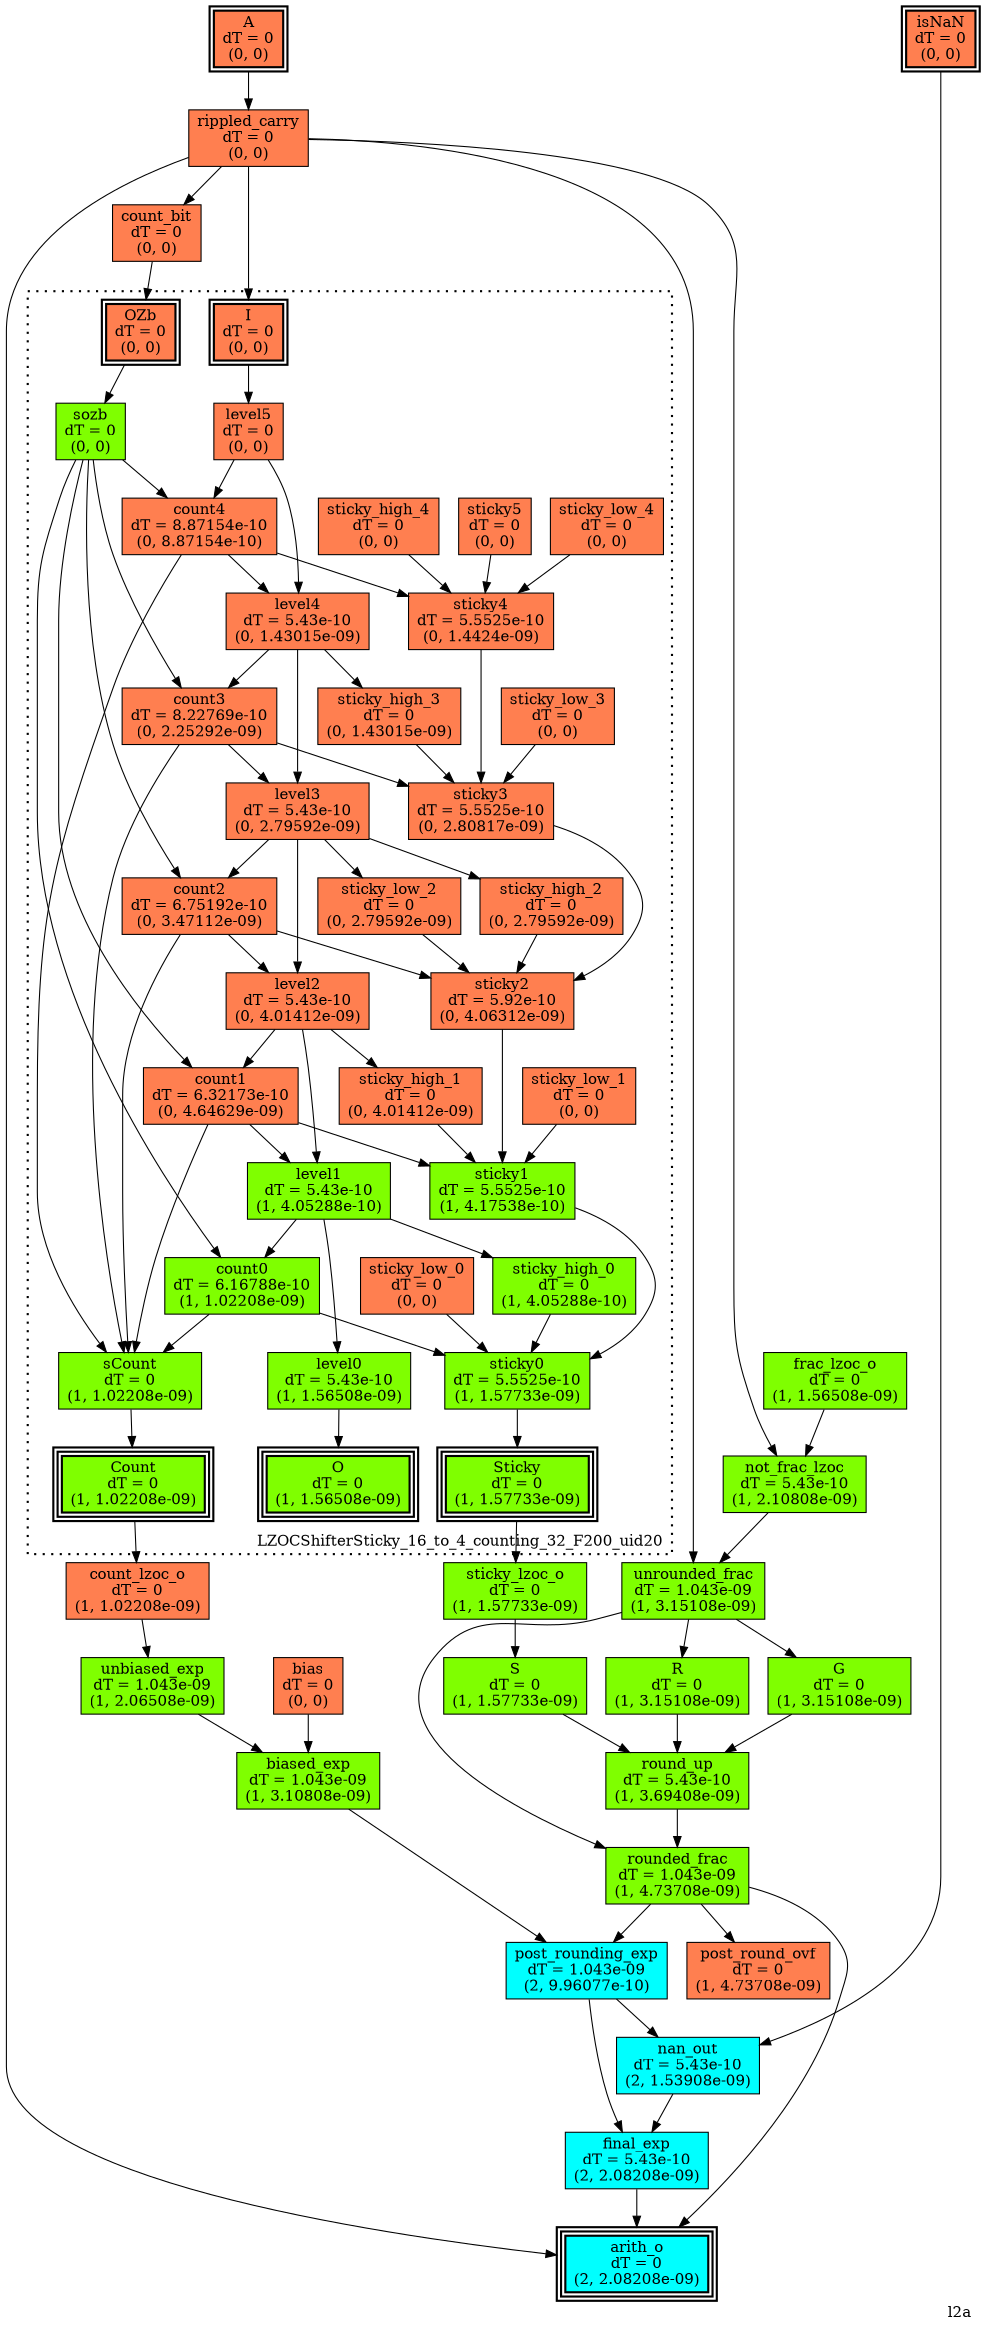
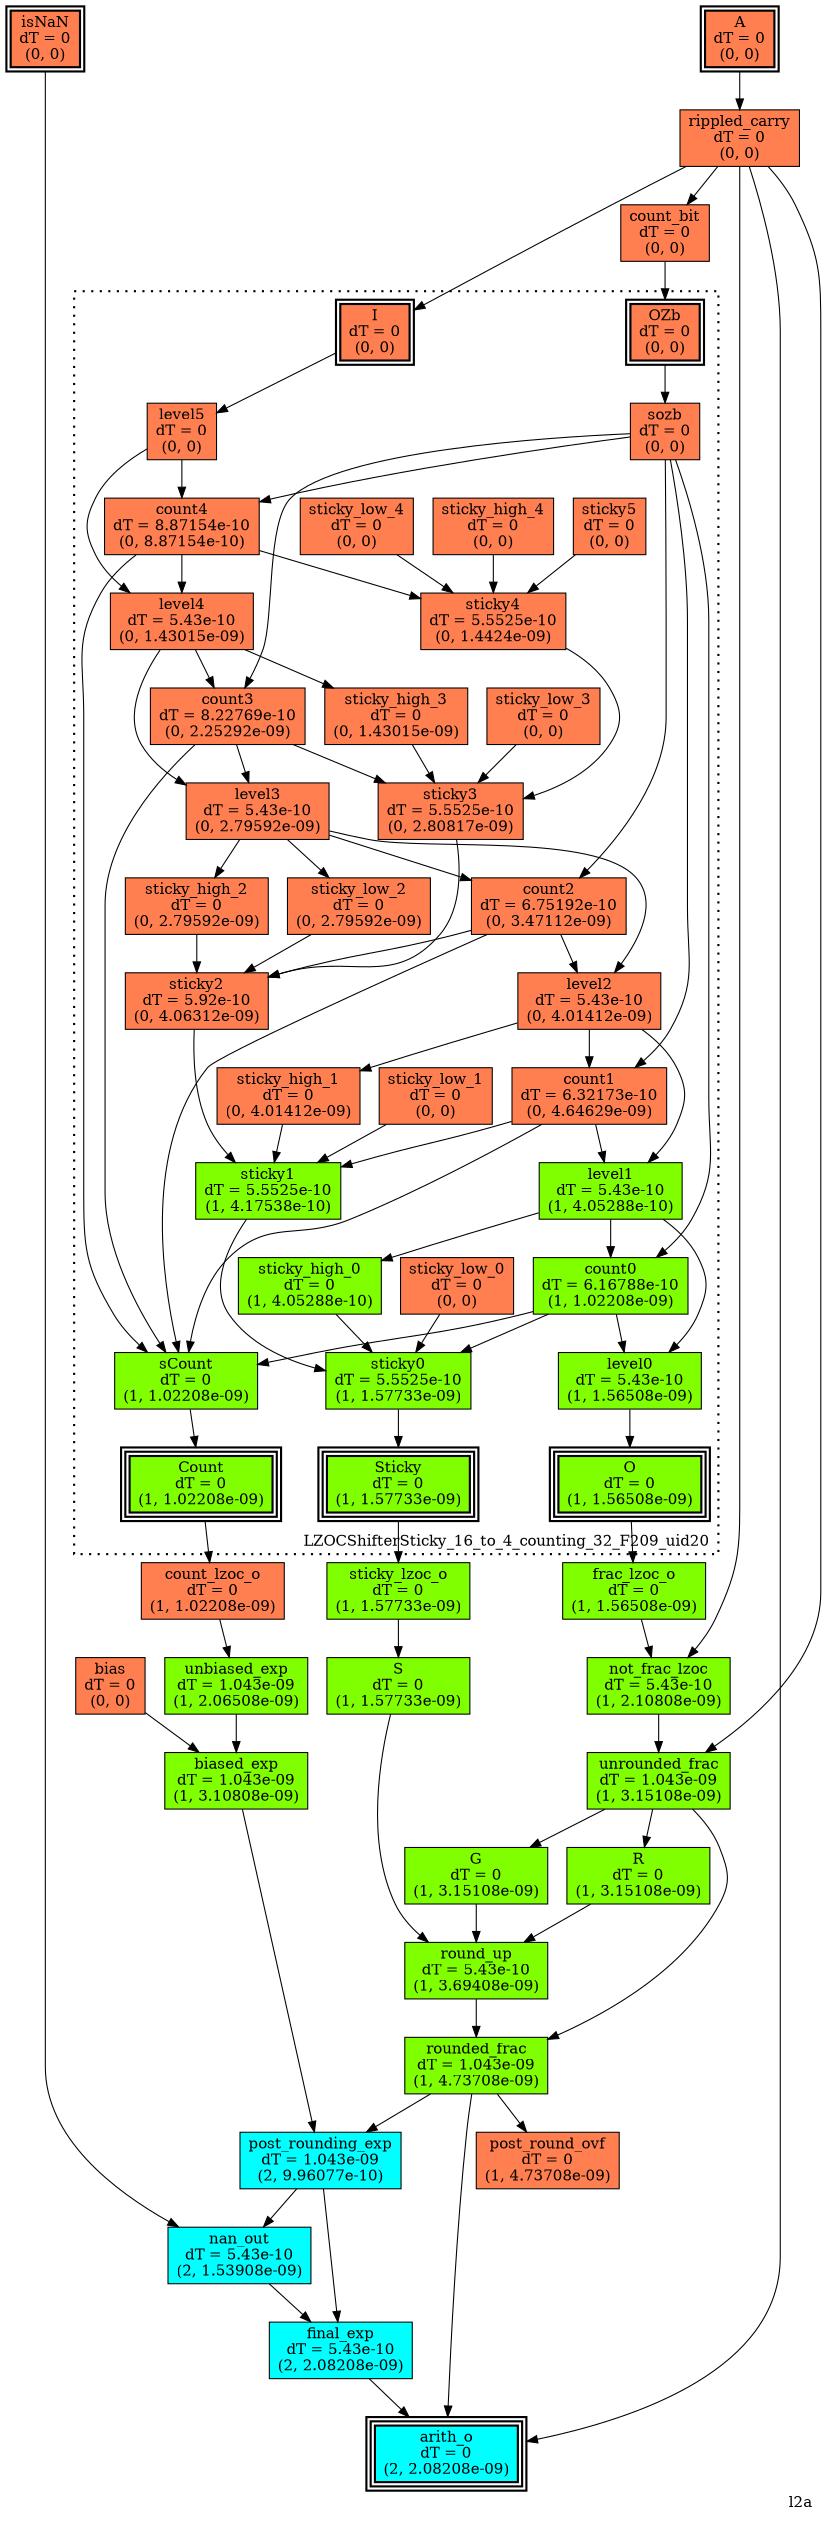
(91, 431) -> (665, 431)
none -> (619, 1328)
none -> (632, 1536)
(460, 1542) -> (507, 1542)
